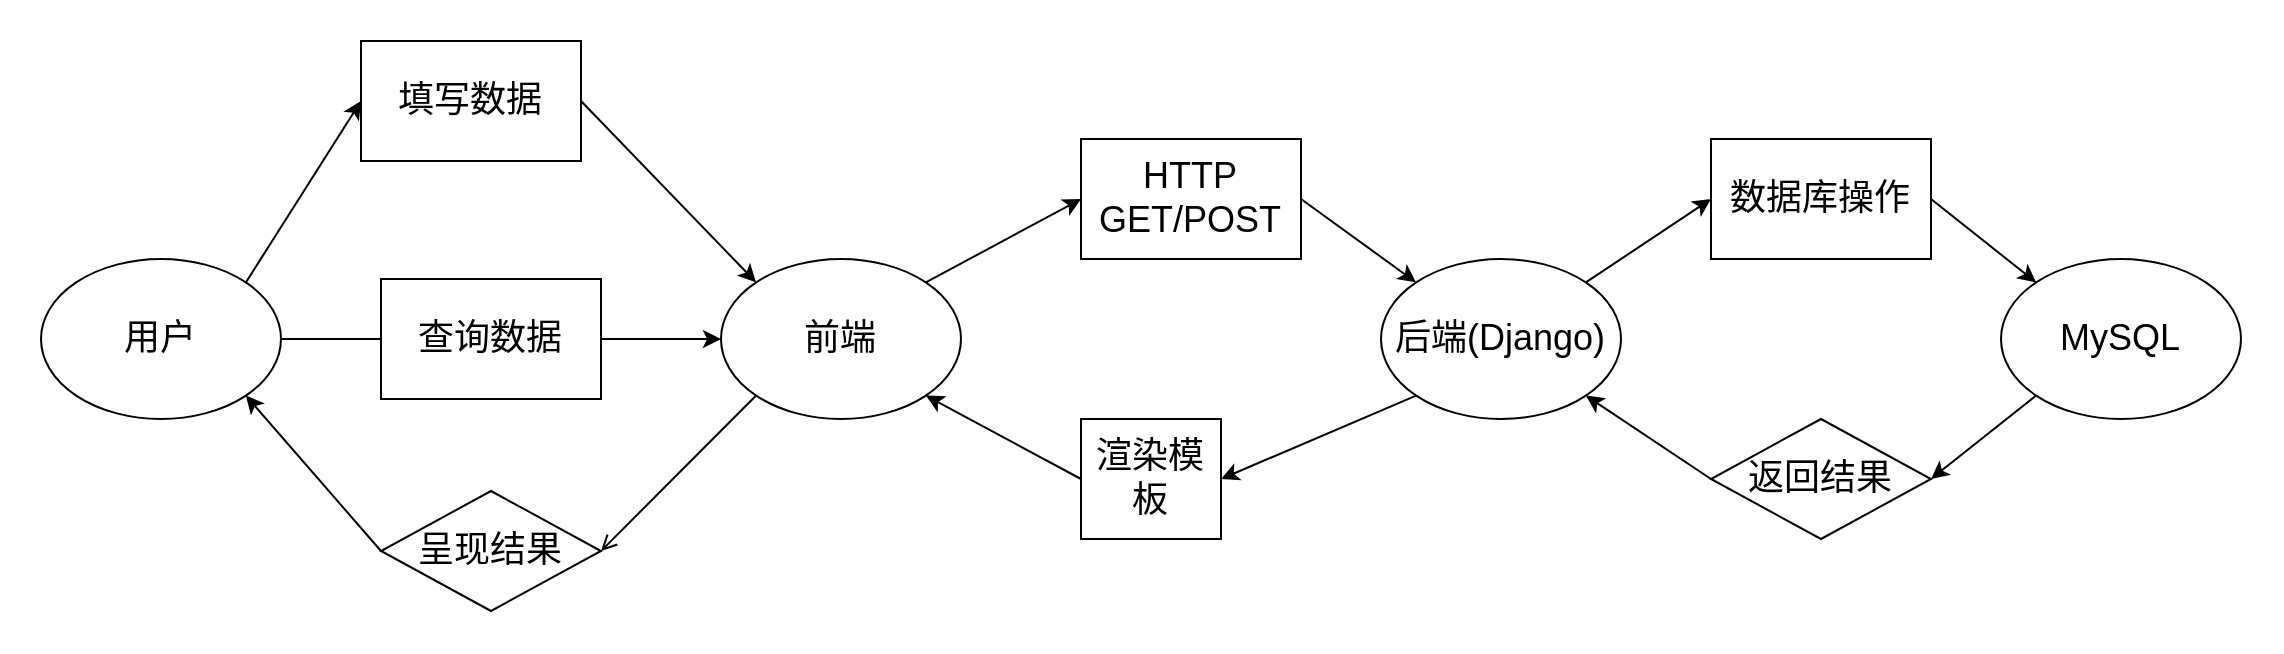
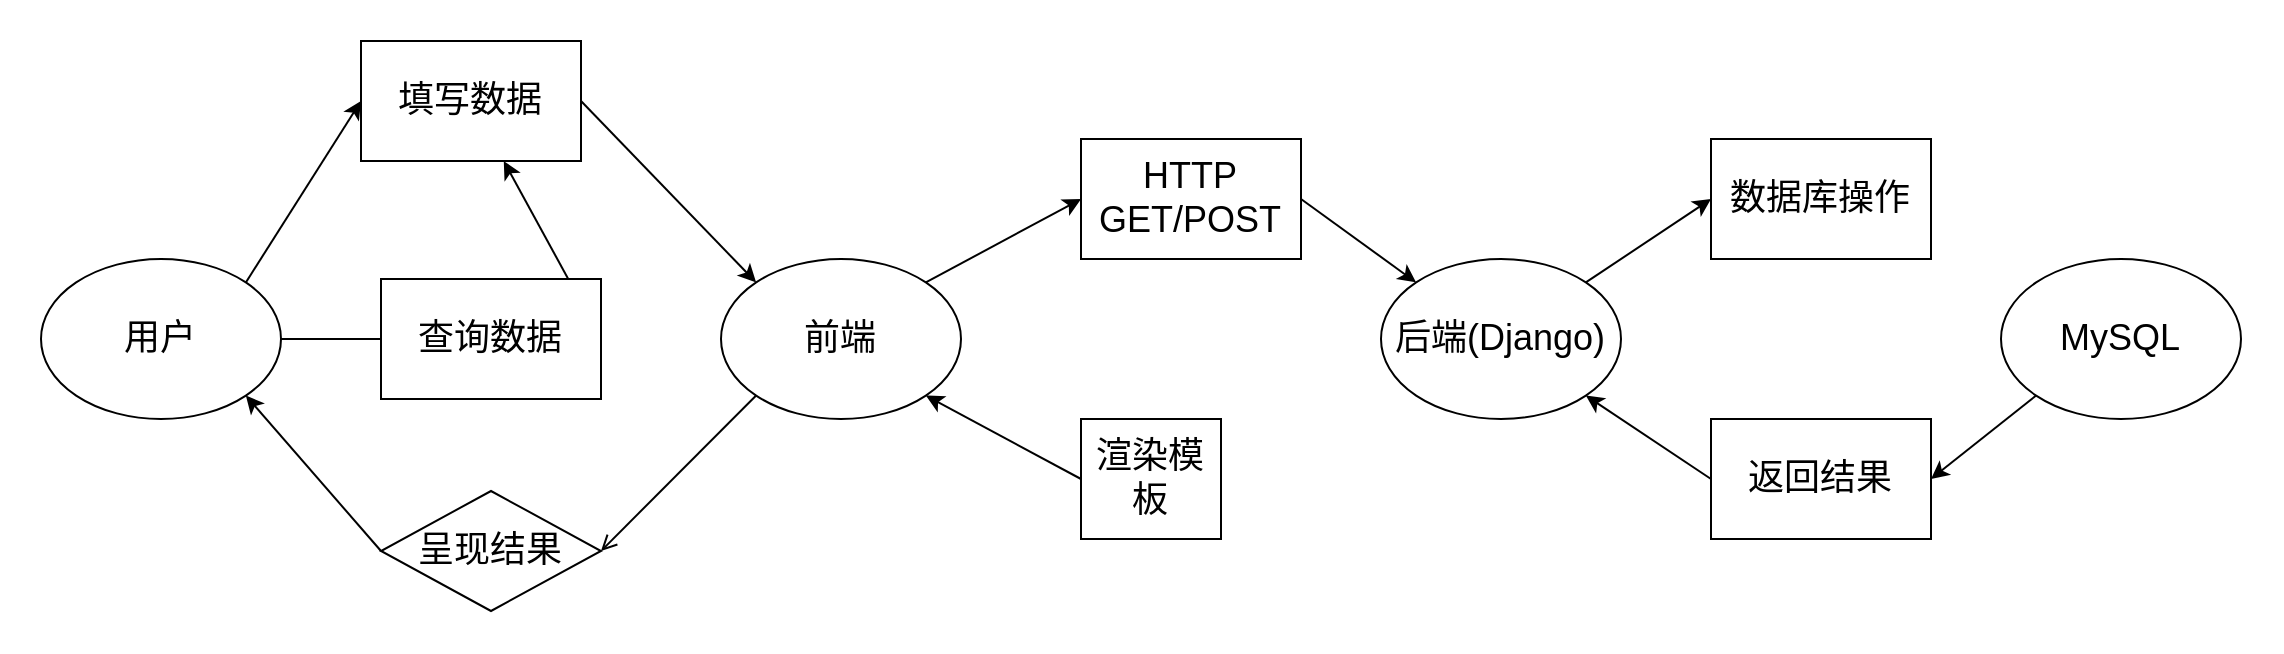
(1978, 236) -> none
(654, 339) -> (539, 226)
(1325, 435) -> none
(1821, 479) -> (1821, 479)
